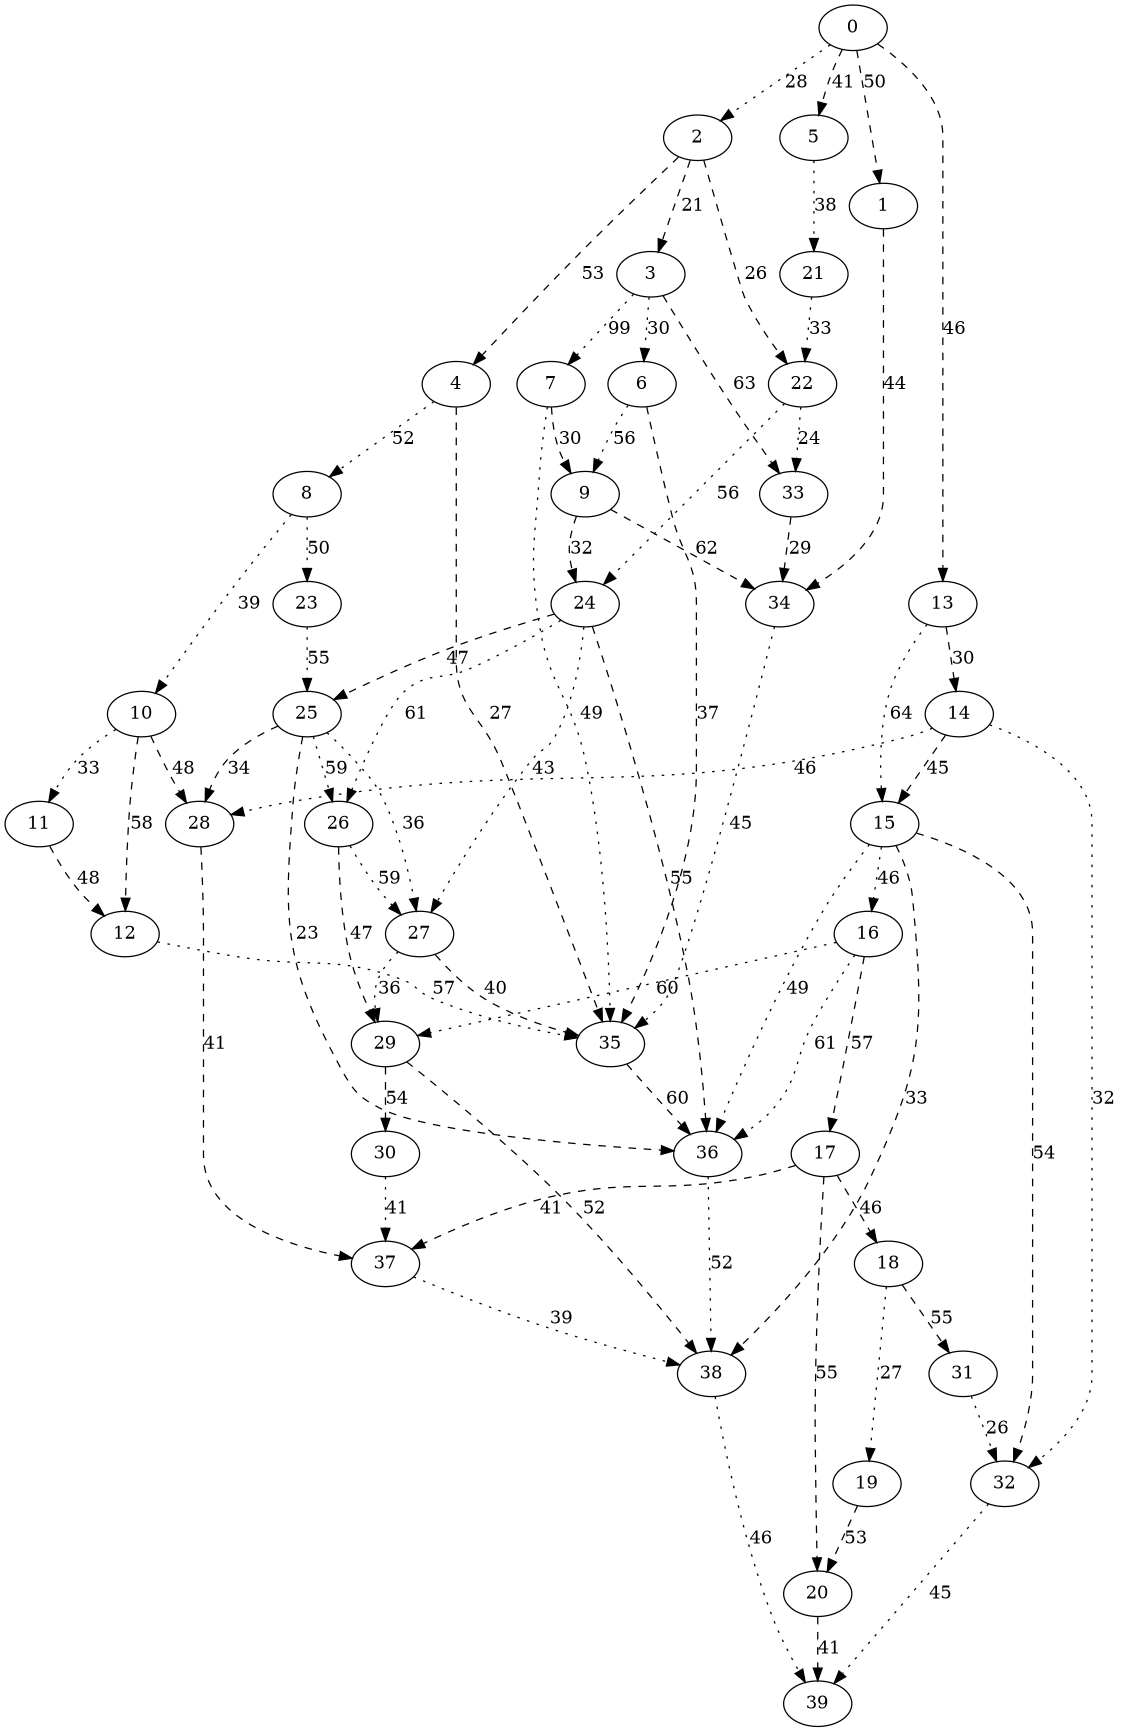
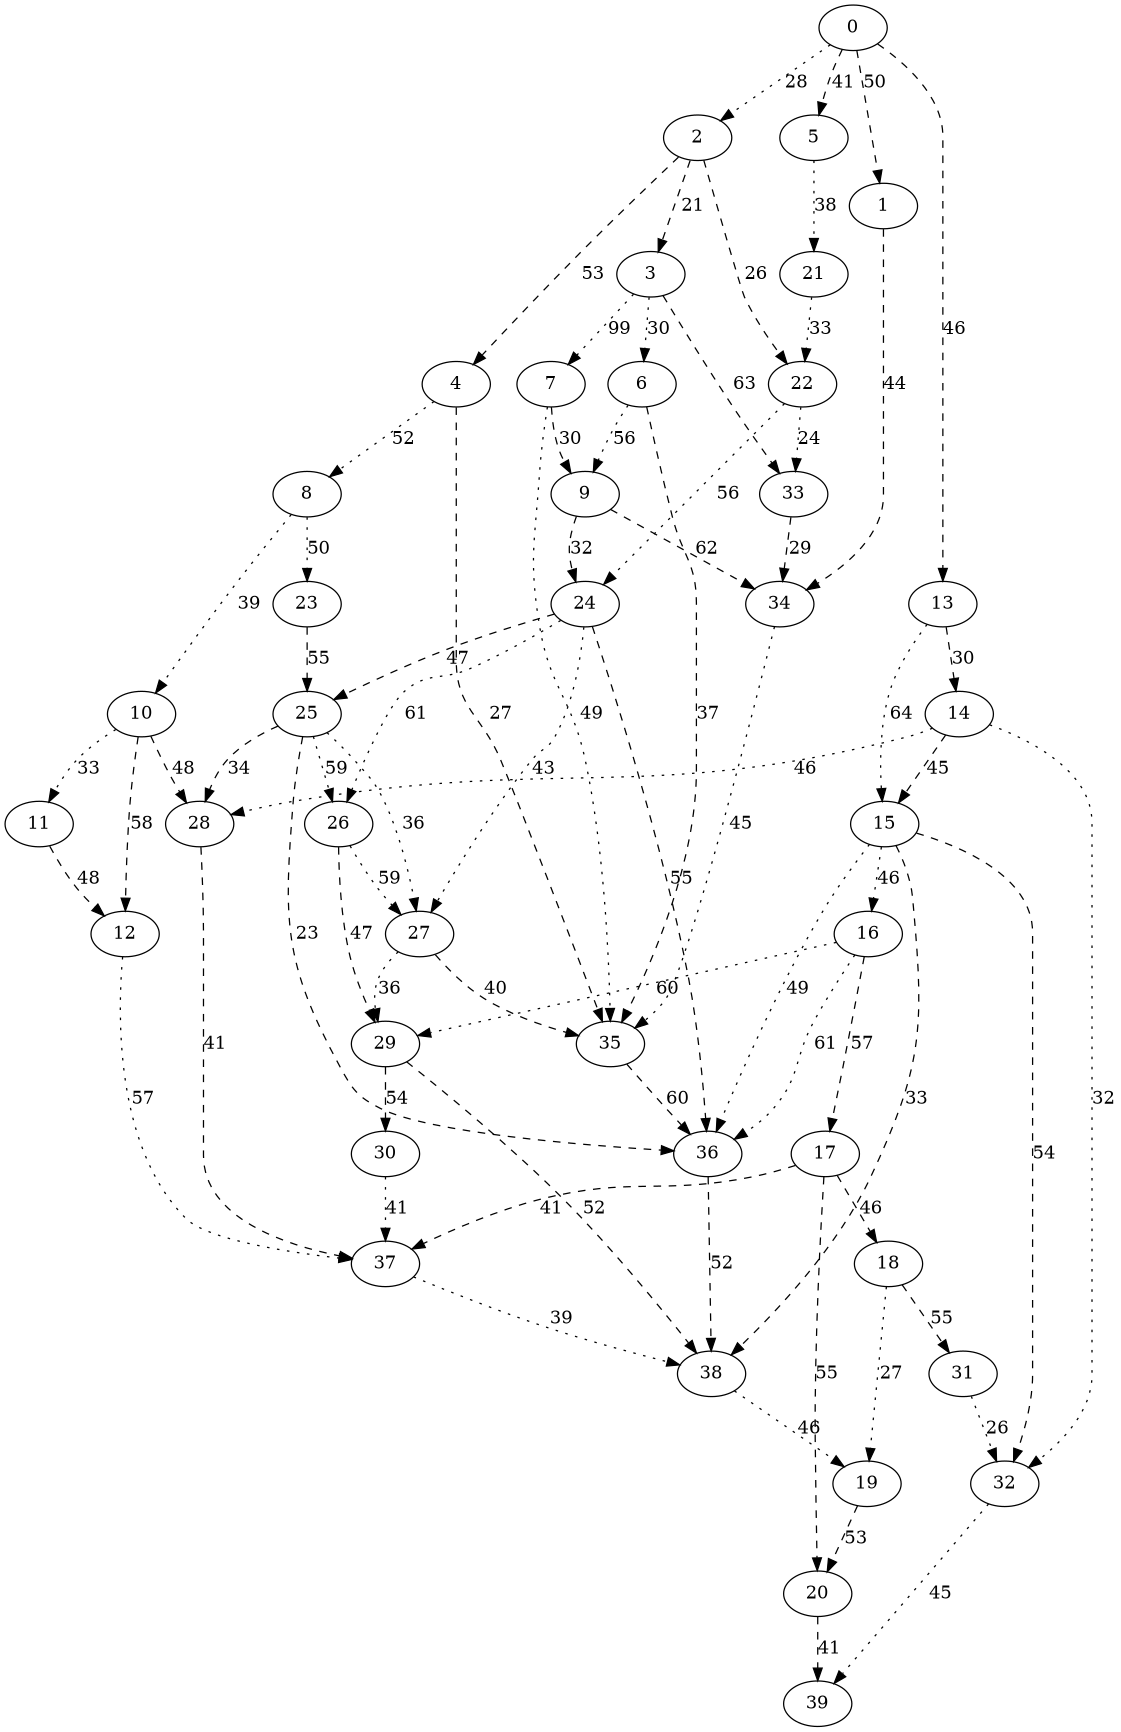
(307, 653) -> (307, 653)
(366, 969) -> (153, 1170)
(710, 1257) -> (710, 1257)
(747, 1537) -> (784, 1425)
